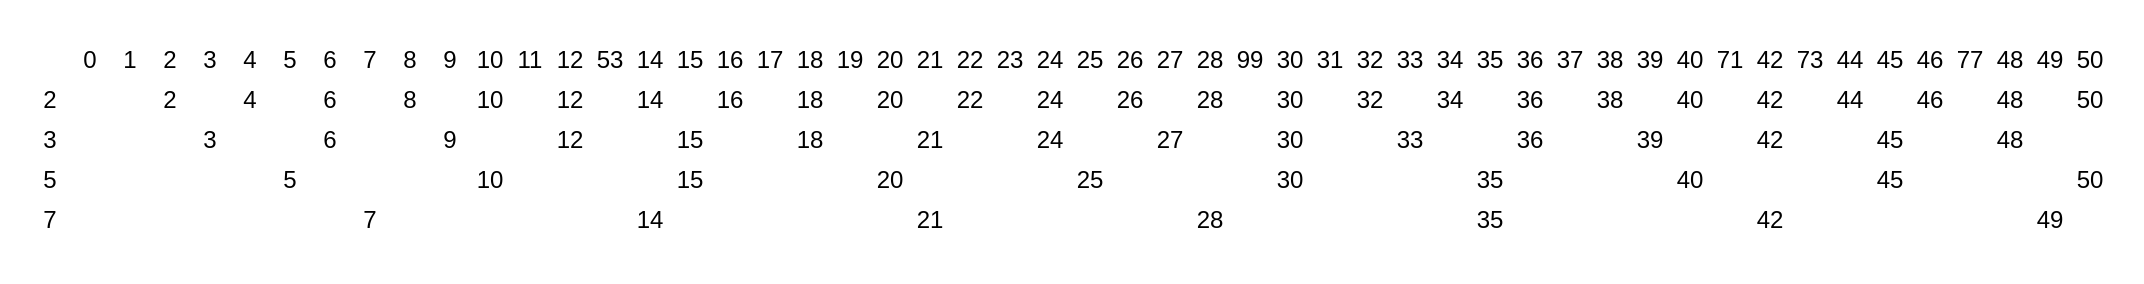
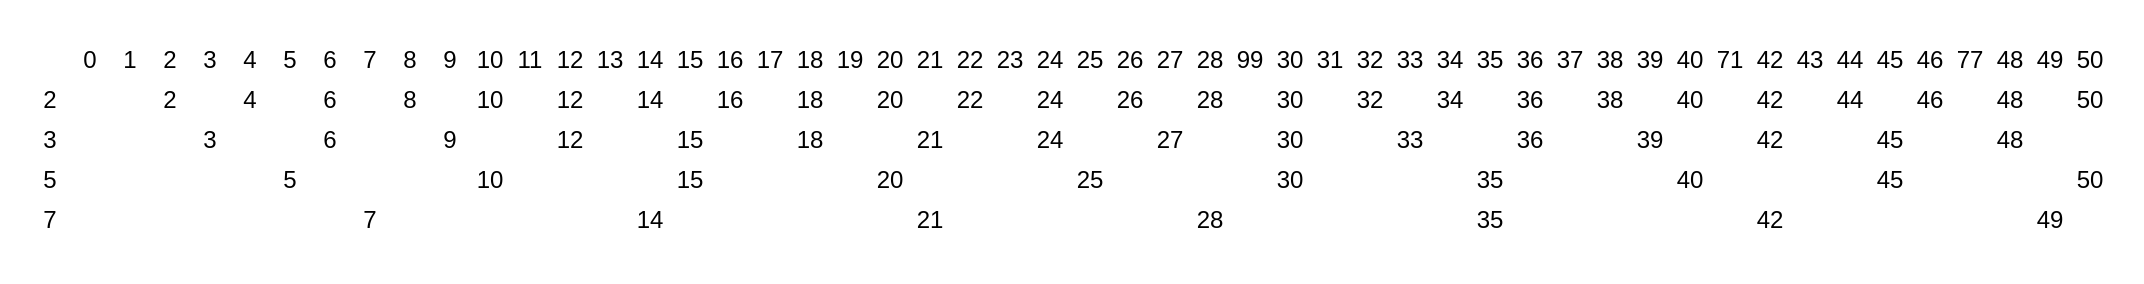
(611, 61) -> (611, 61)
(1811, 61) -> (1811, 61)
